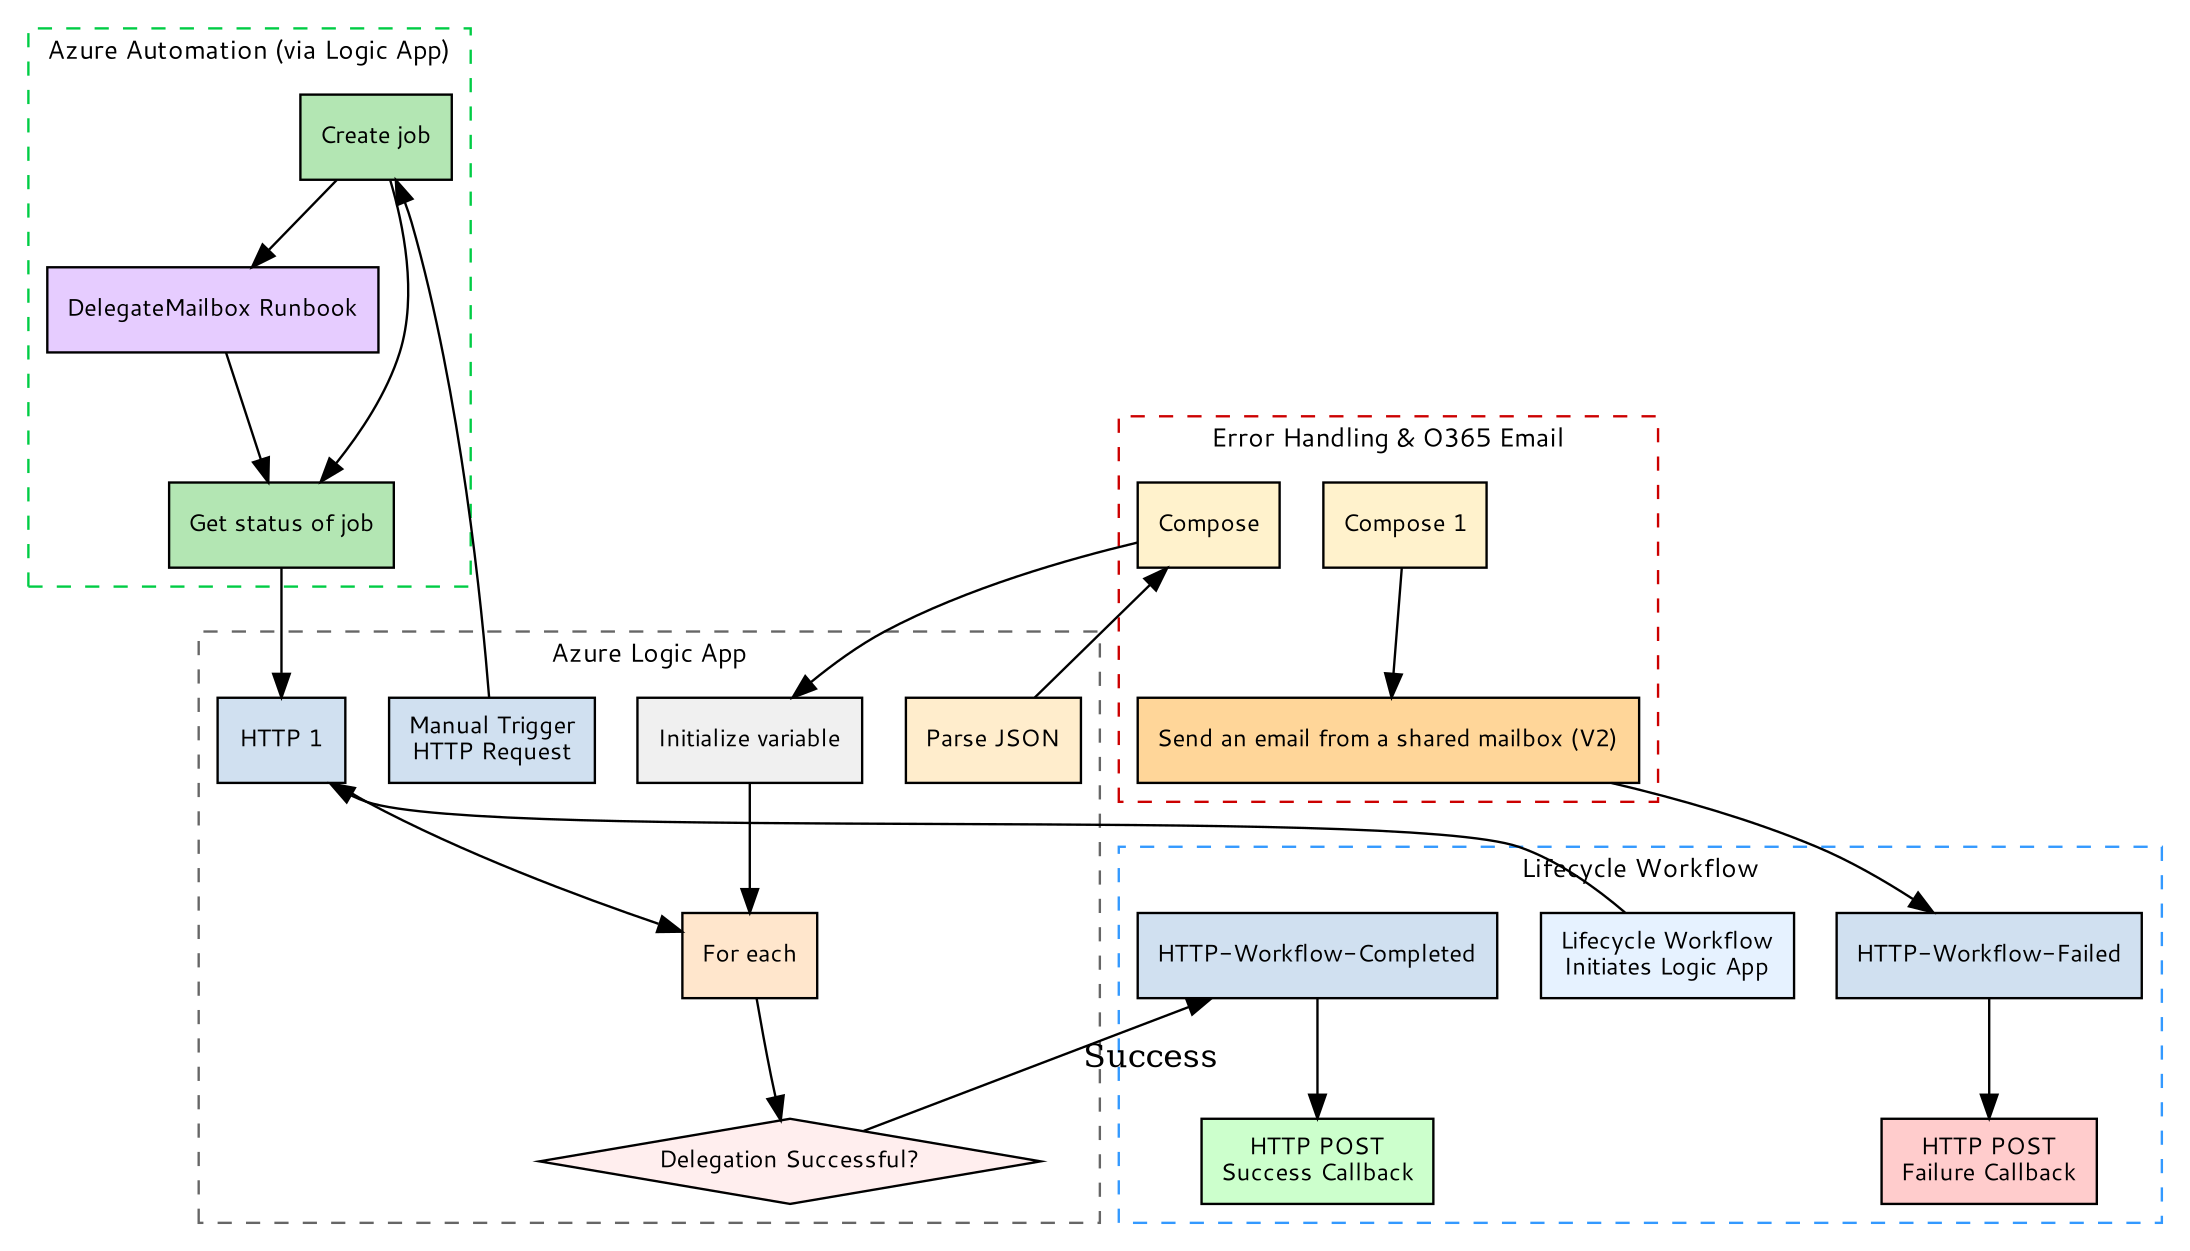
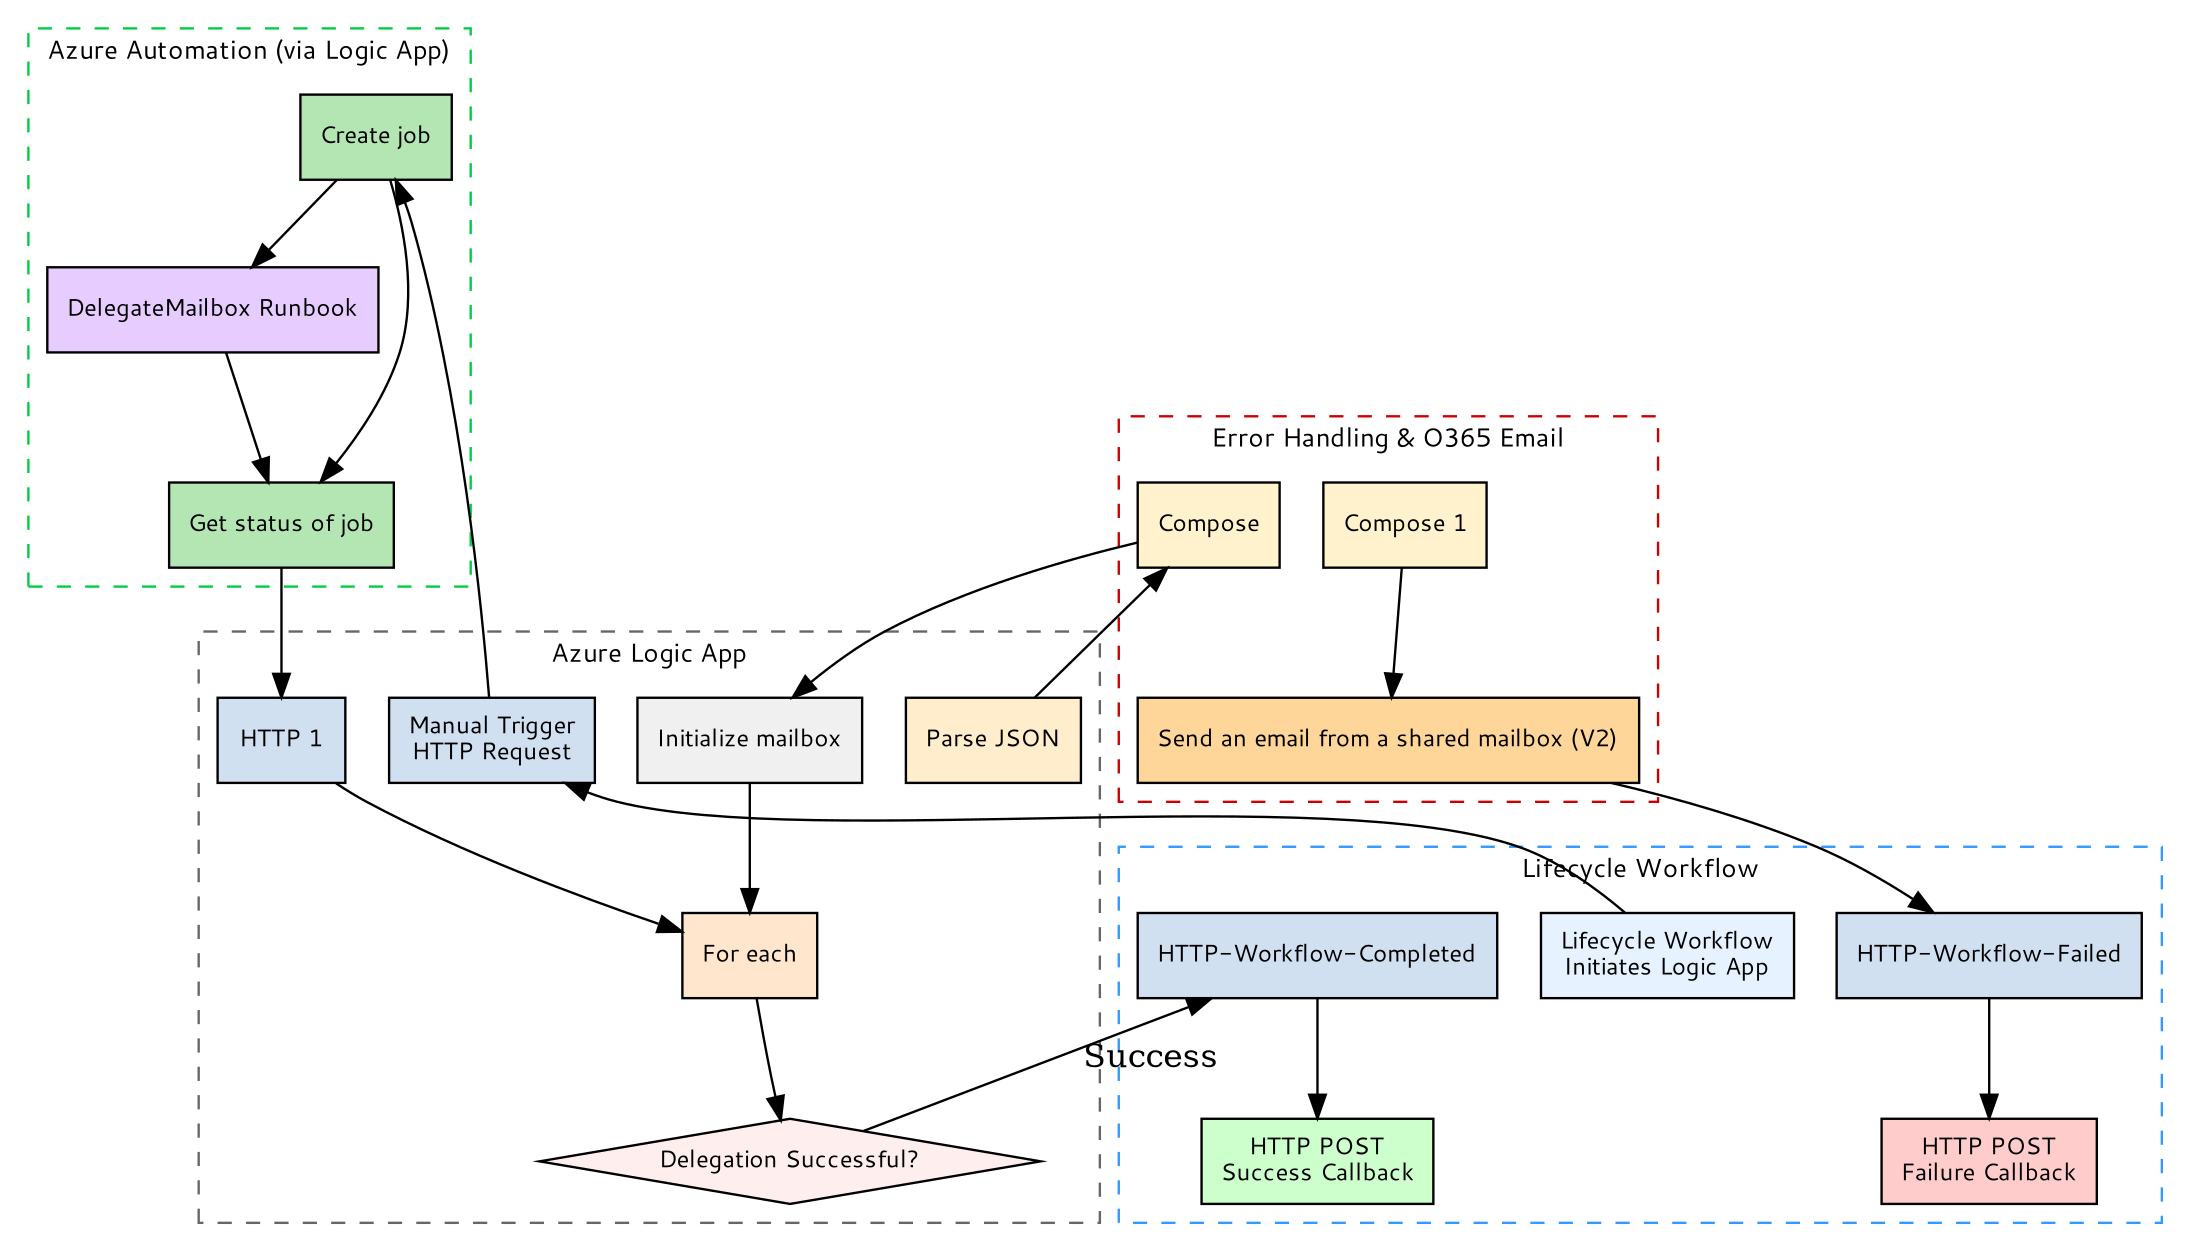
(750, 740) -> (750, 740)
(997, 824) -> (1116, 817)
